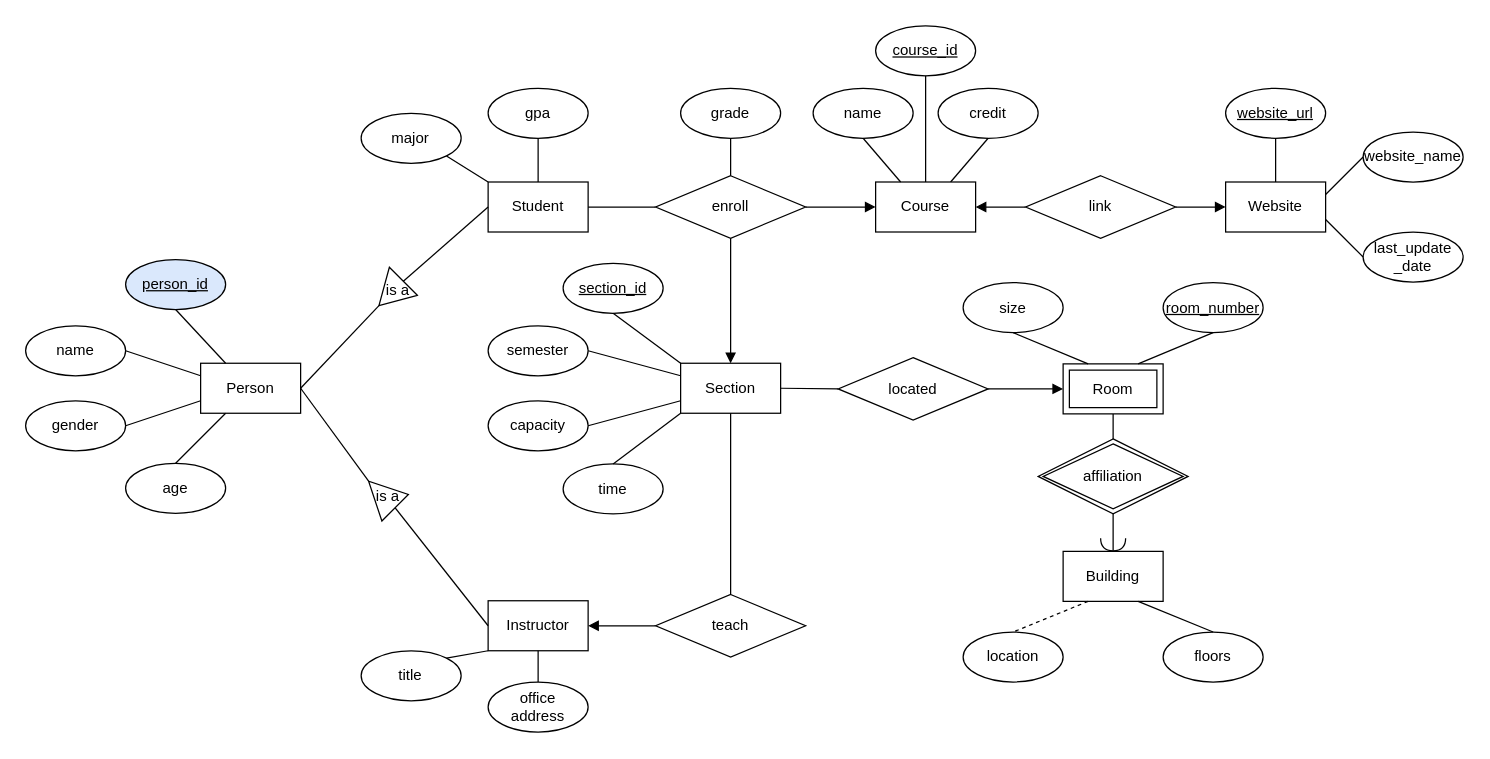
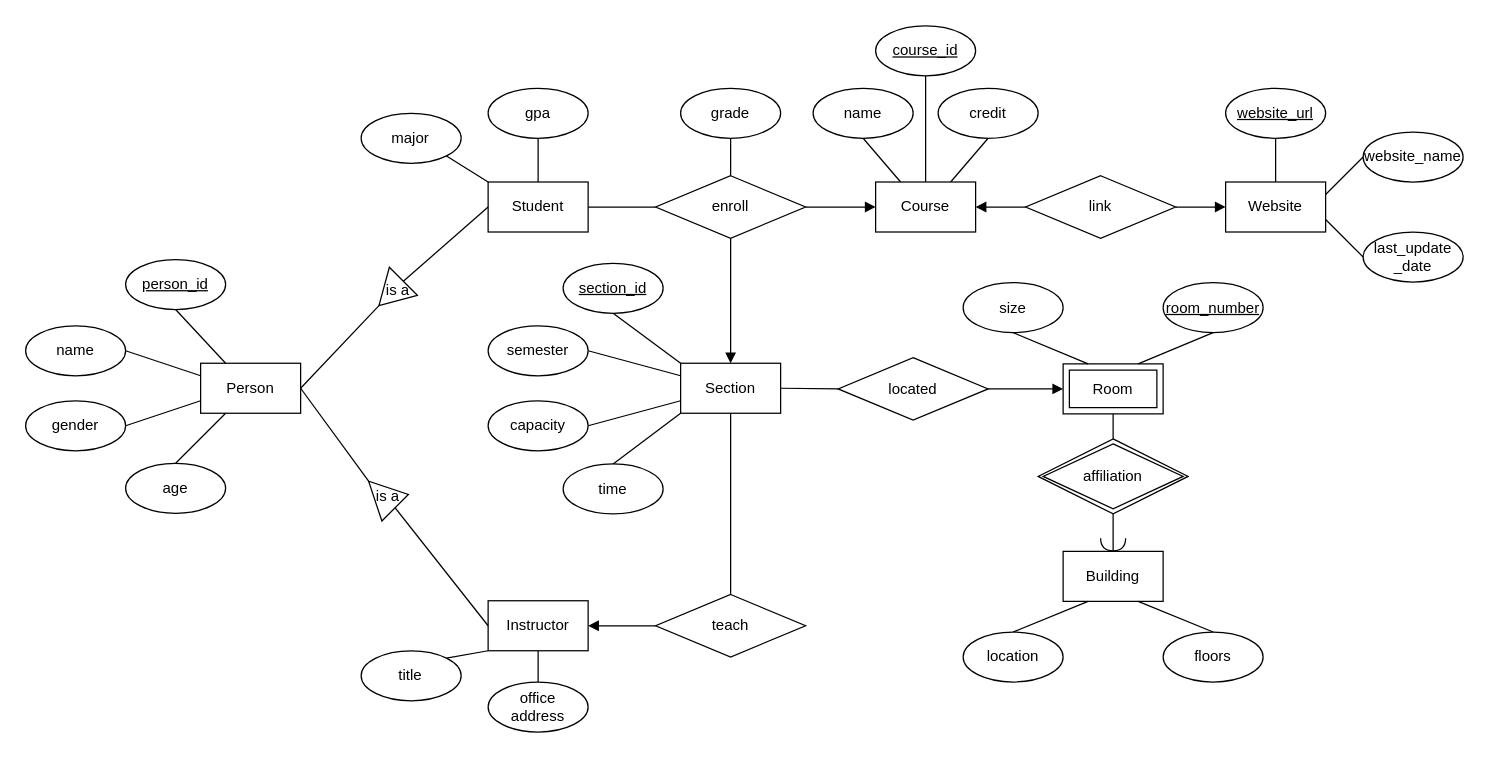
(176, 284) -> (176, 284)
(1052, 616) -> (1052, 616)
